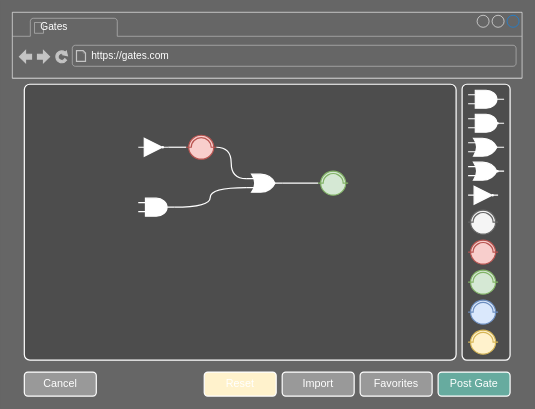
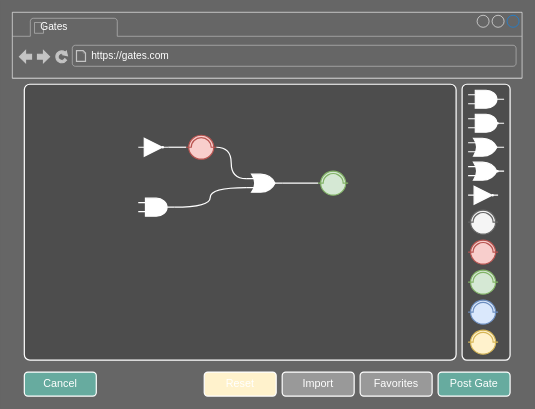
(60, 384) -> (60, 384)
